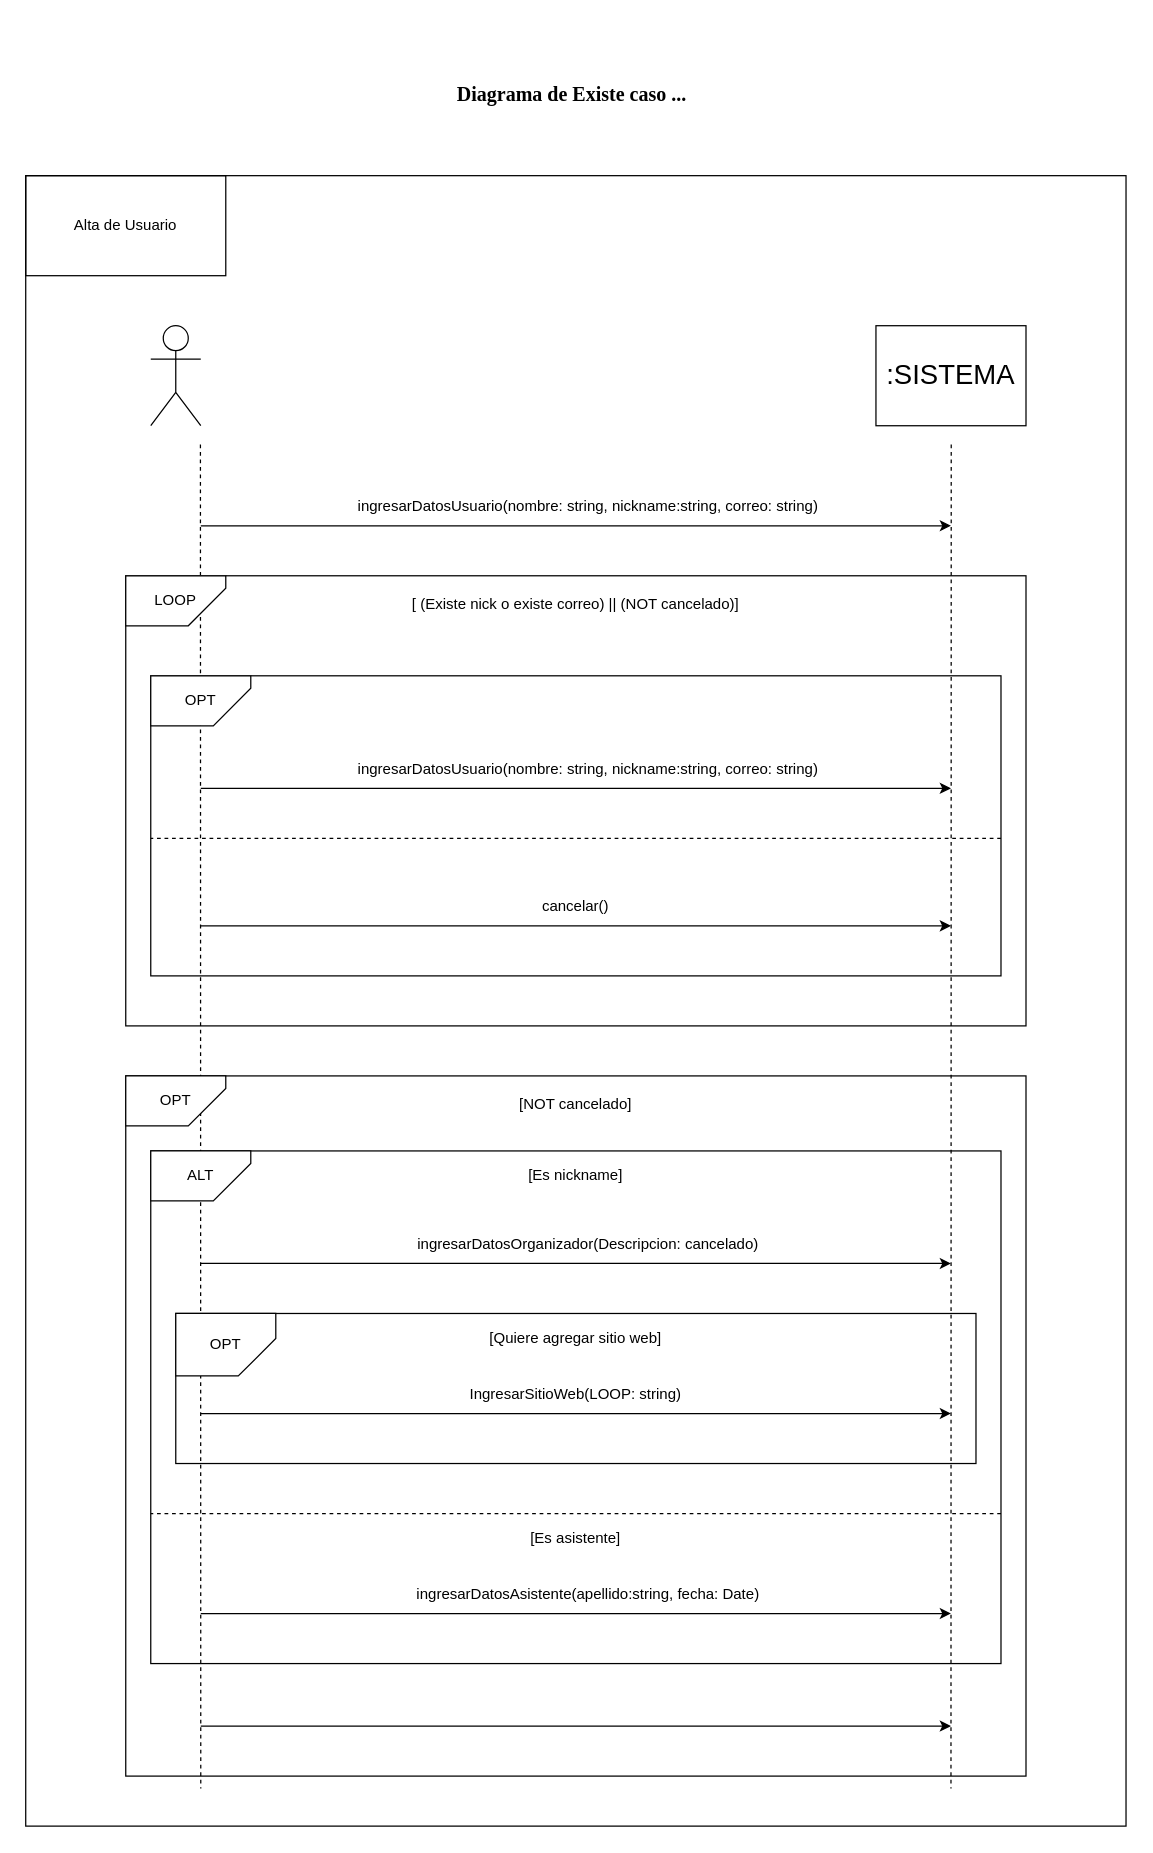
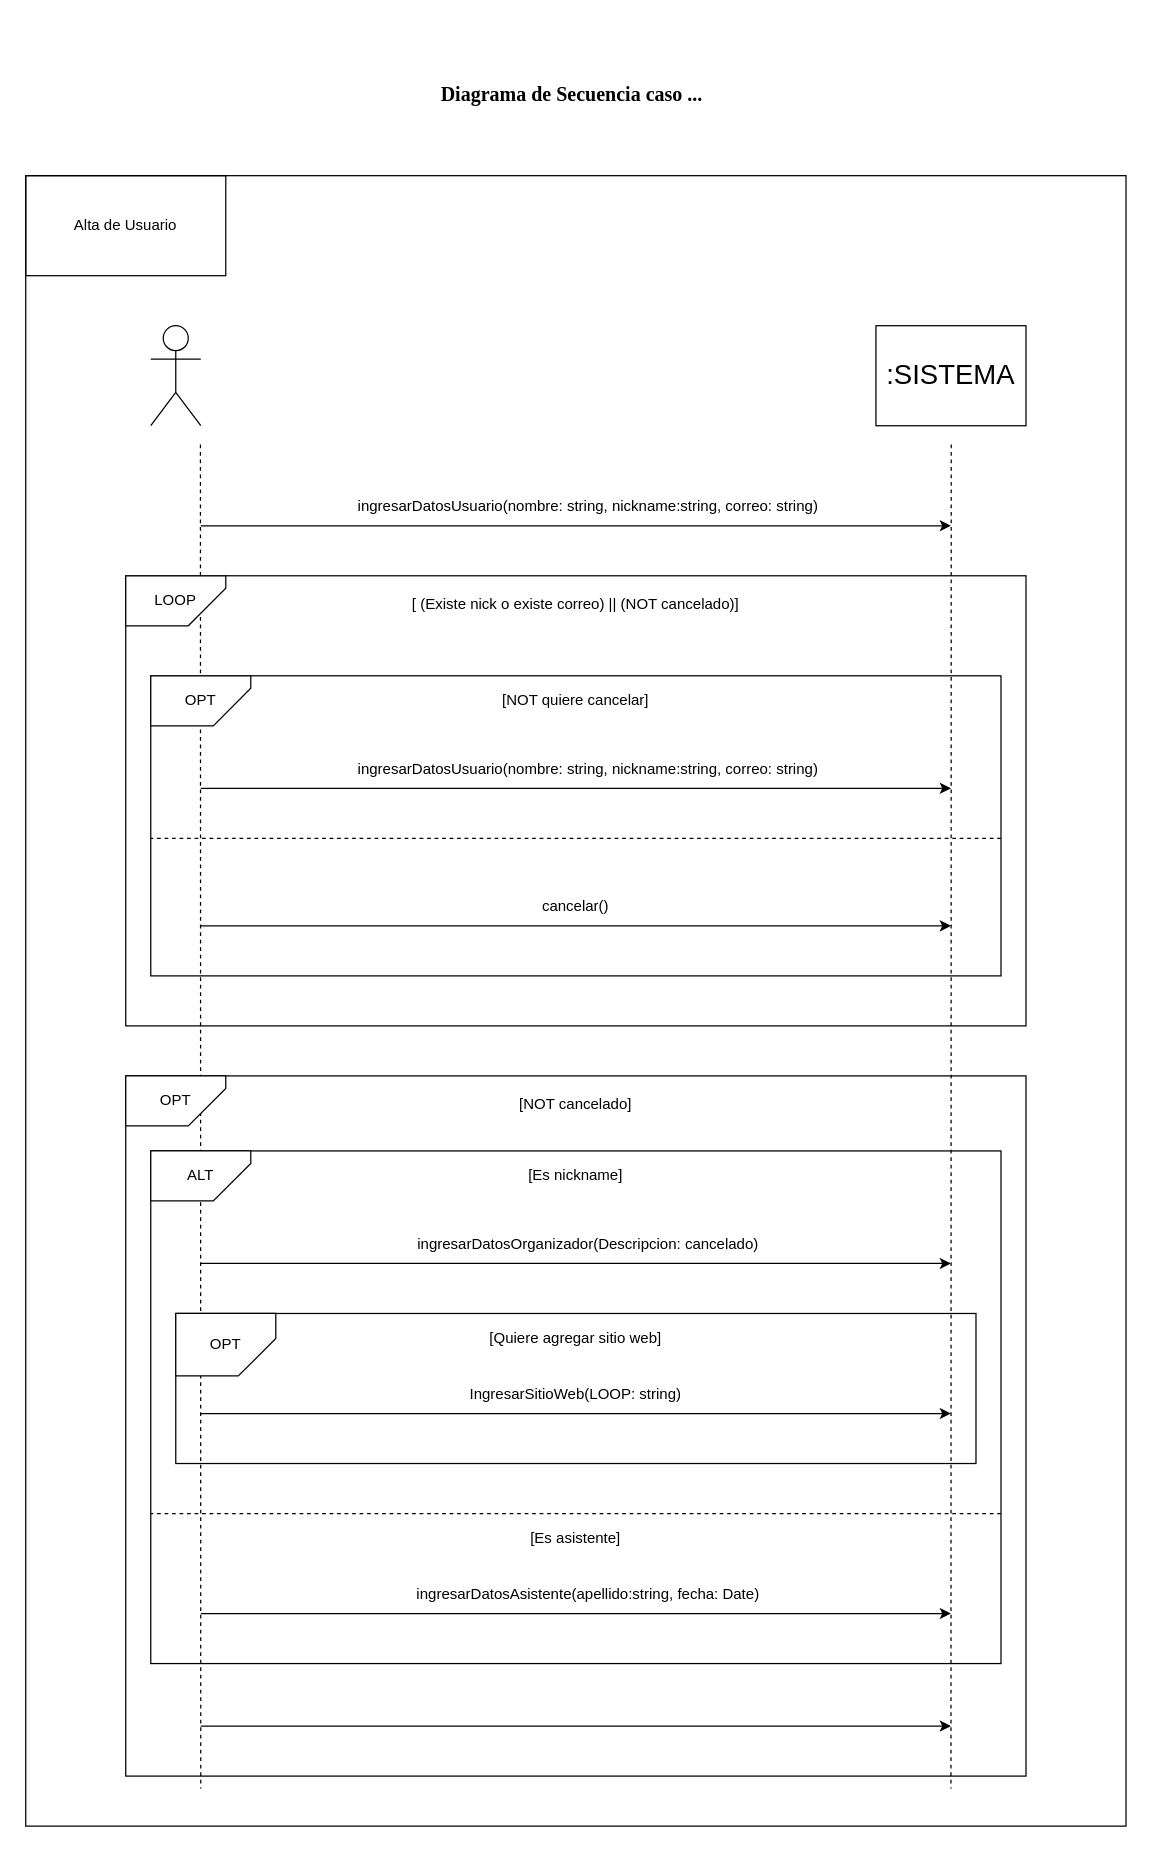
(572, 94) -> (572, 94)
none -> (576, 701)
